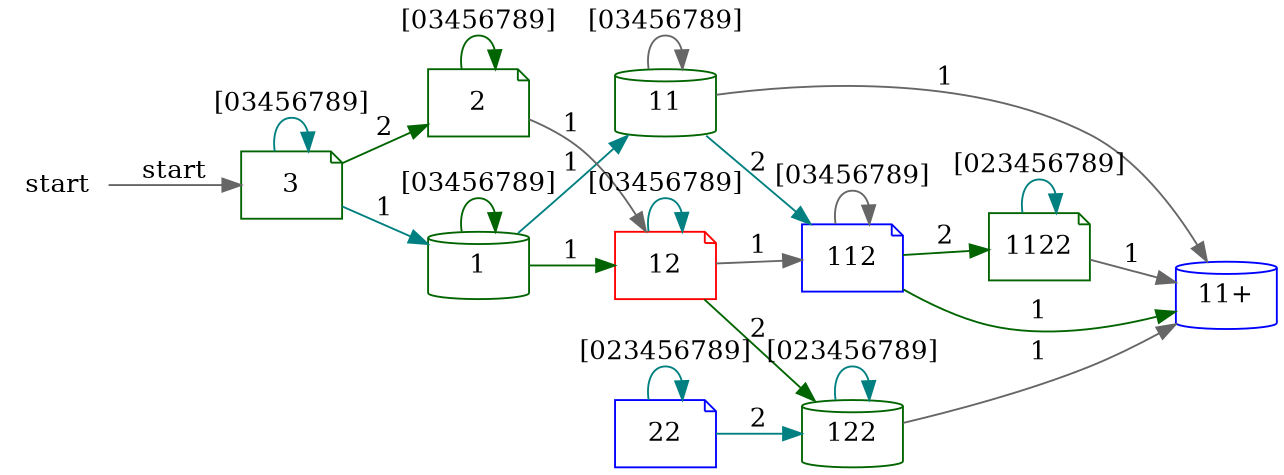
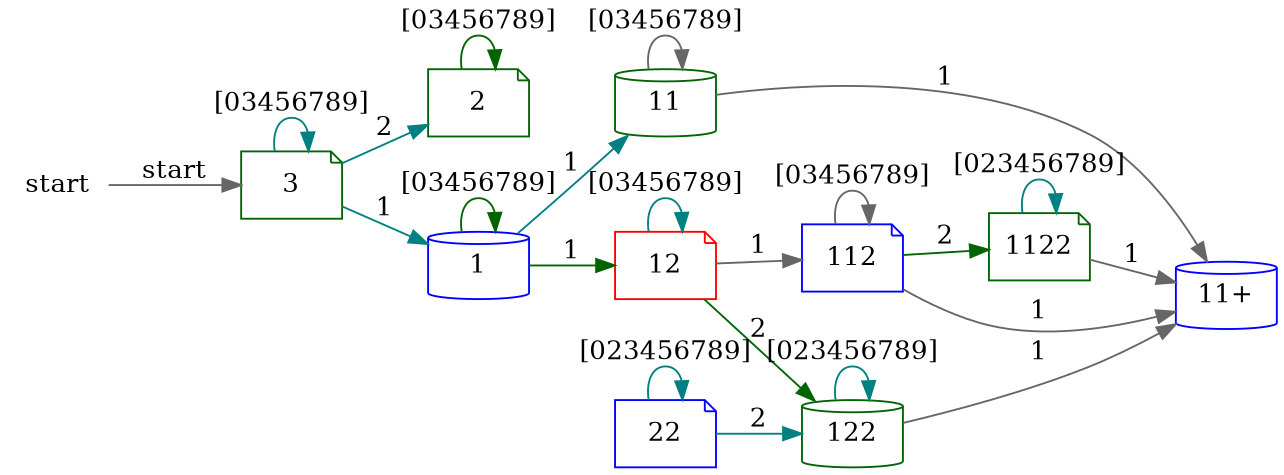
(376, 148) -> (376, 148)
(588, 155) -> none
(751, 174) -> none
(479, 265) -> (479, 265)
(1027, 331) -> (1027, 331)
